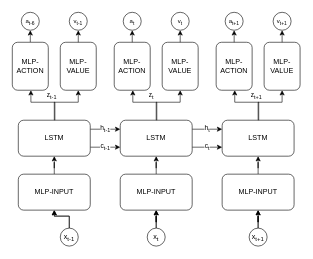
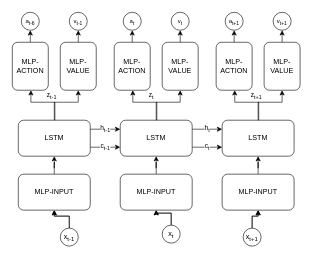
(156, 237) -> (171, 234)
(258, 237) -> (252, 237)
